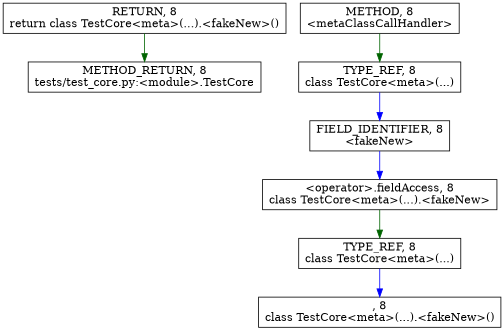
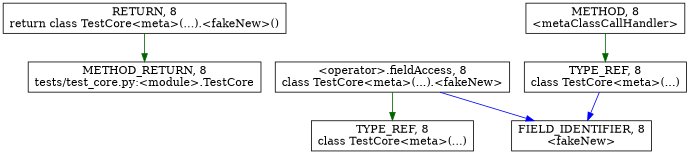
(380, 161) -> (483, 105)
(380, 312) -> none
